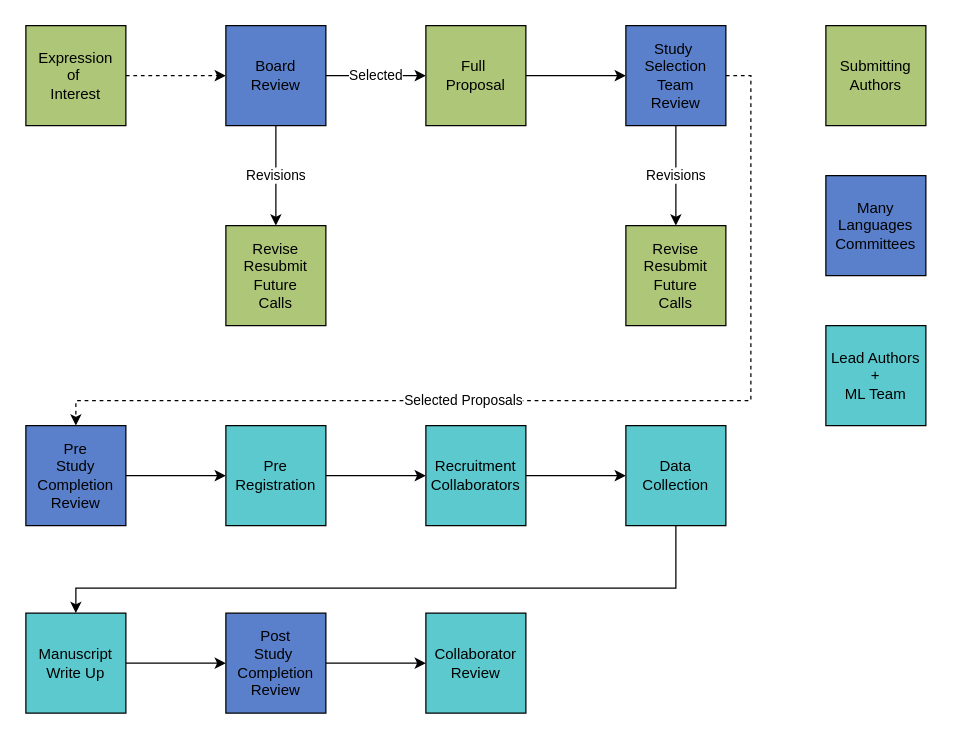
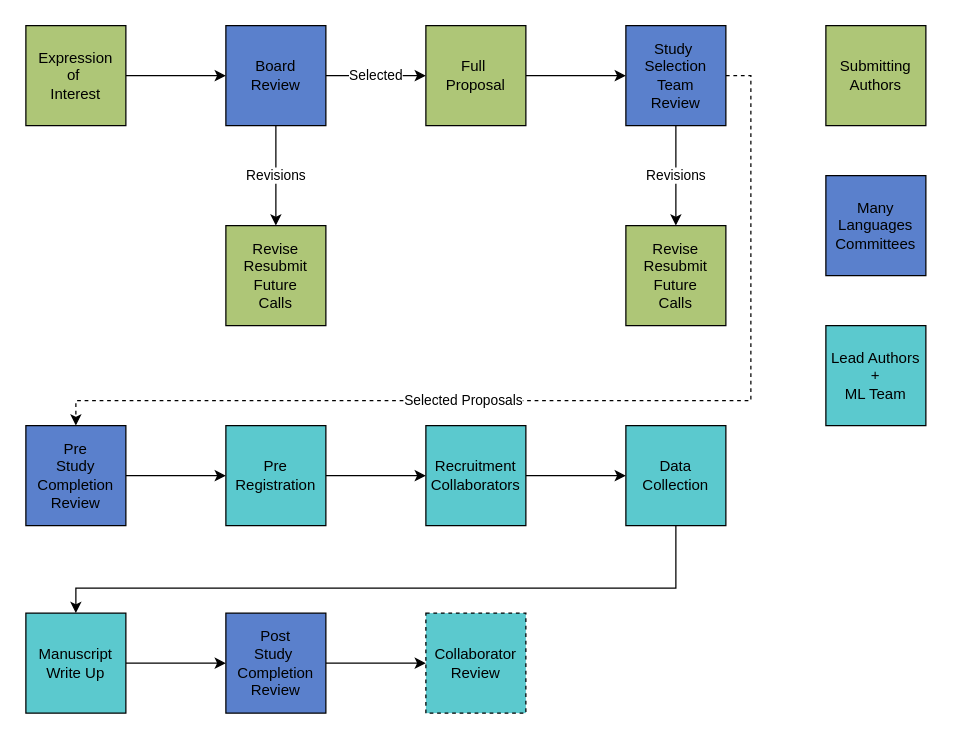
(172, 76) -> (172, 76)
(476, 663) -> (476, 663)
